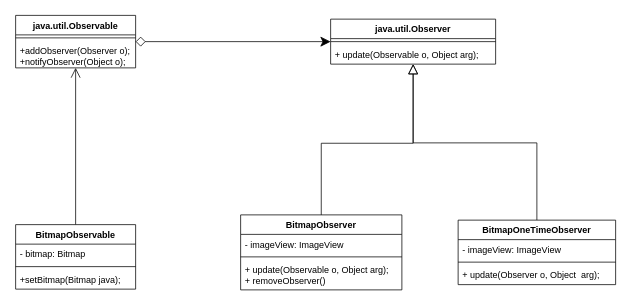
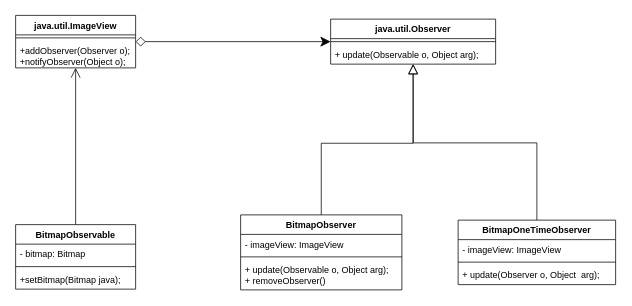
(75, 26) -> (75, 26)
